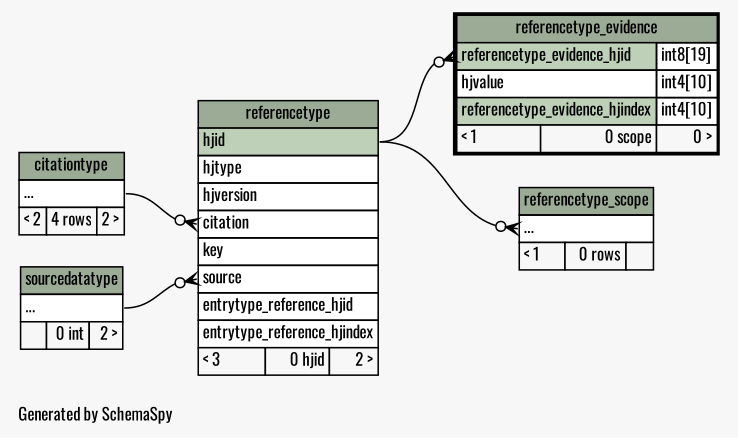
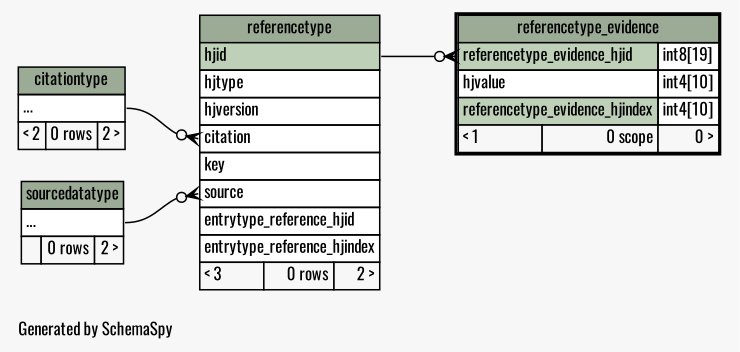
(72, 220) -> (72, 135)
(586, 229) -> none
(70, 335) -> (69, 249)
(307, 361) -> (308, 275)
